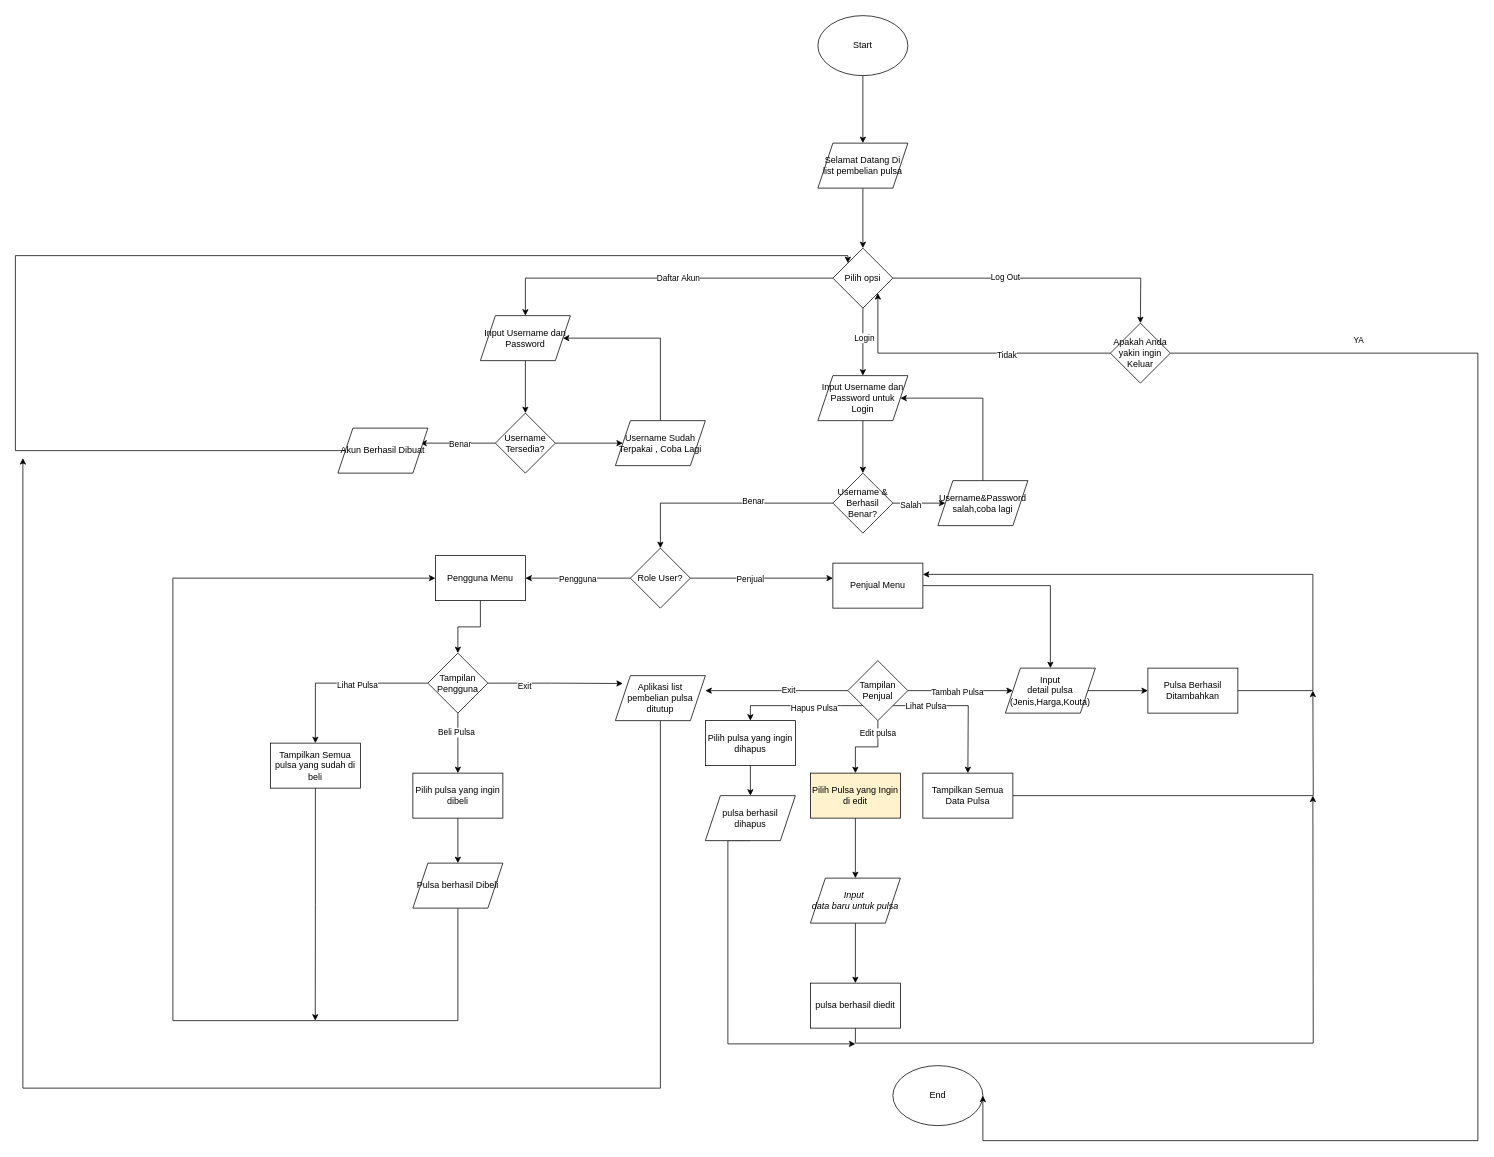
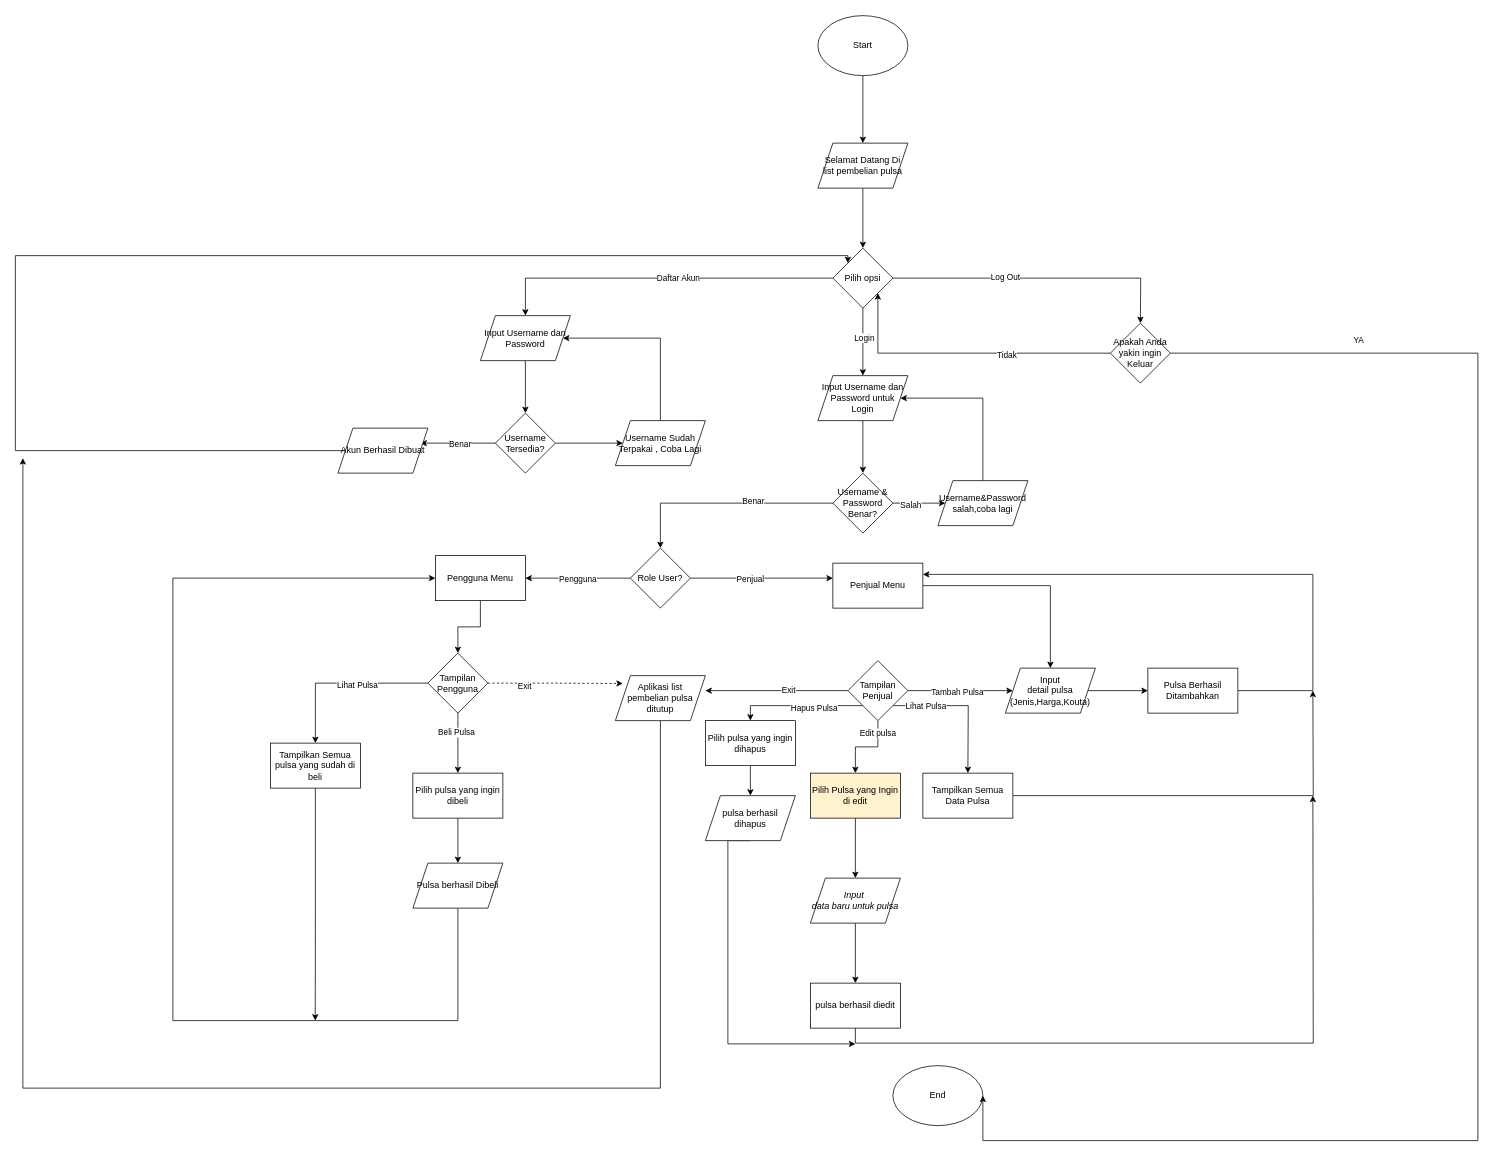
(863, 503) -> (863, 503)
(574, 683) -> (574, 683)
